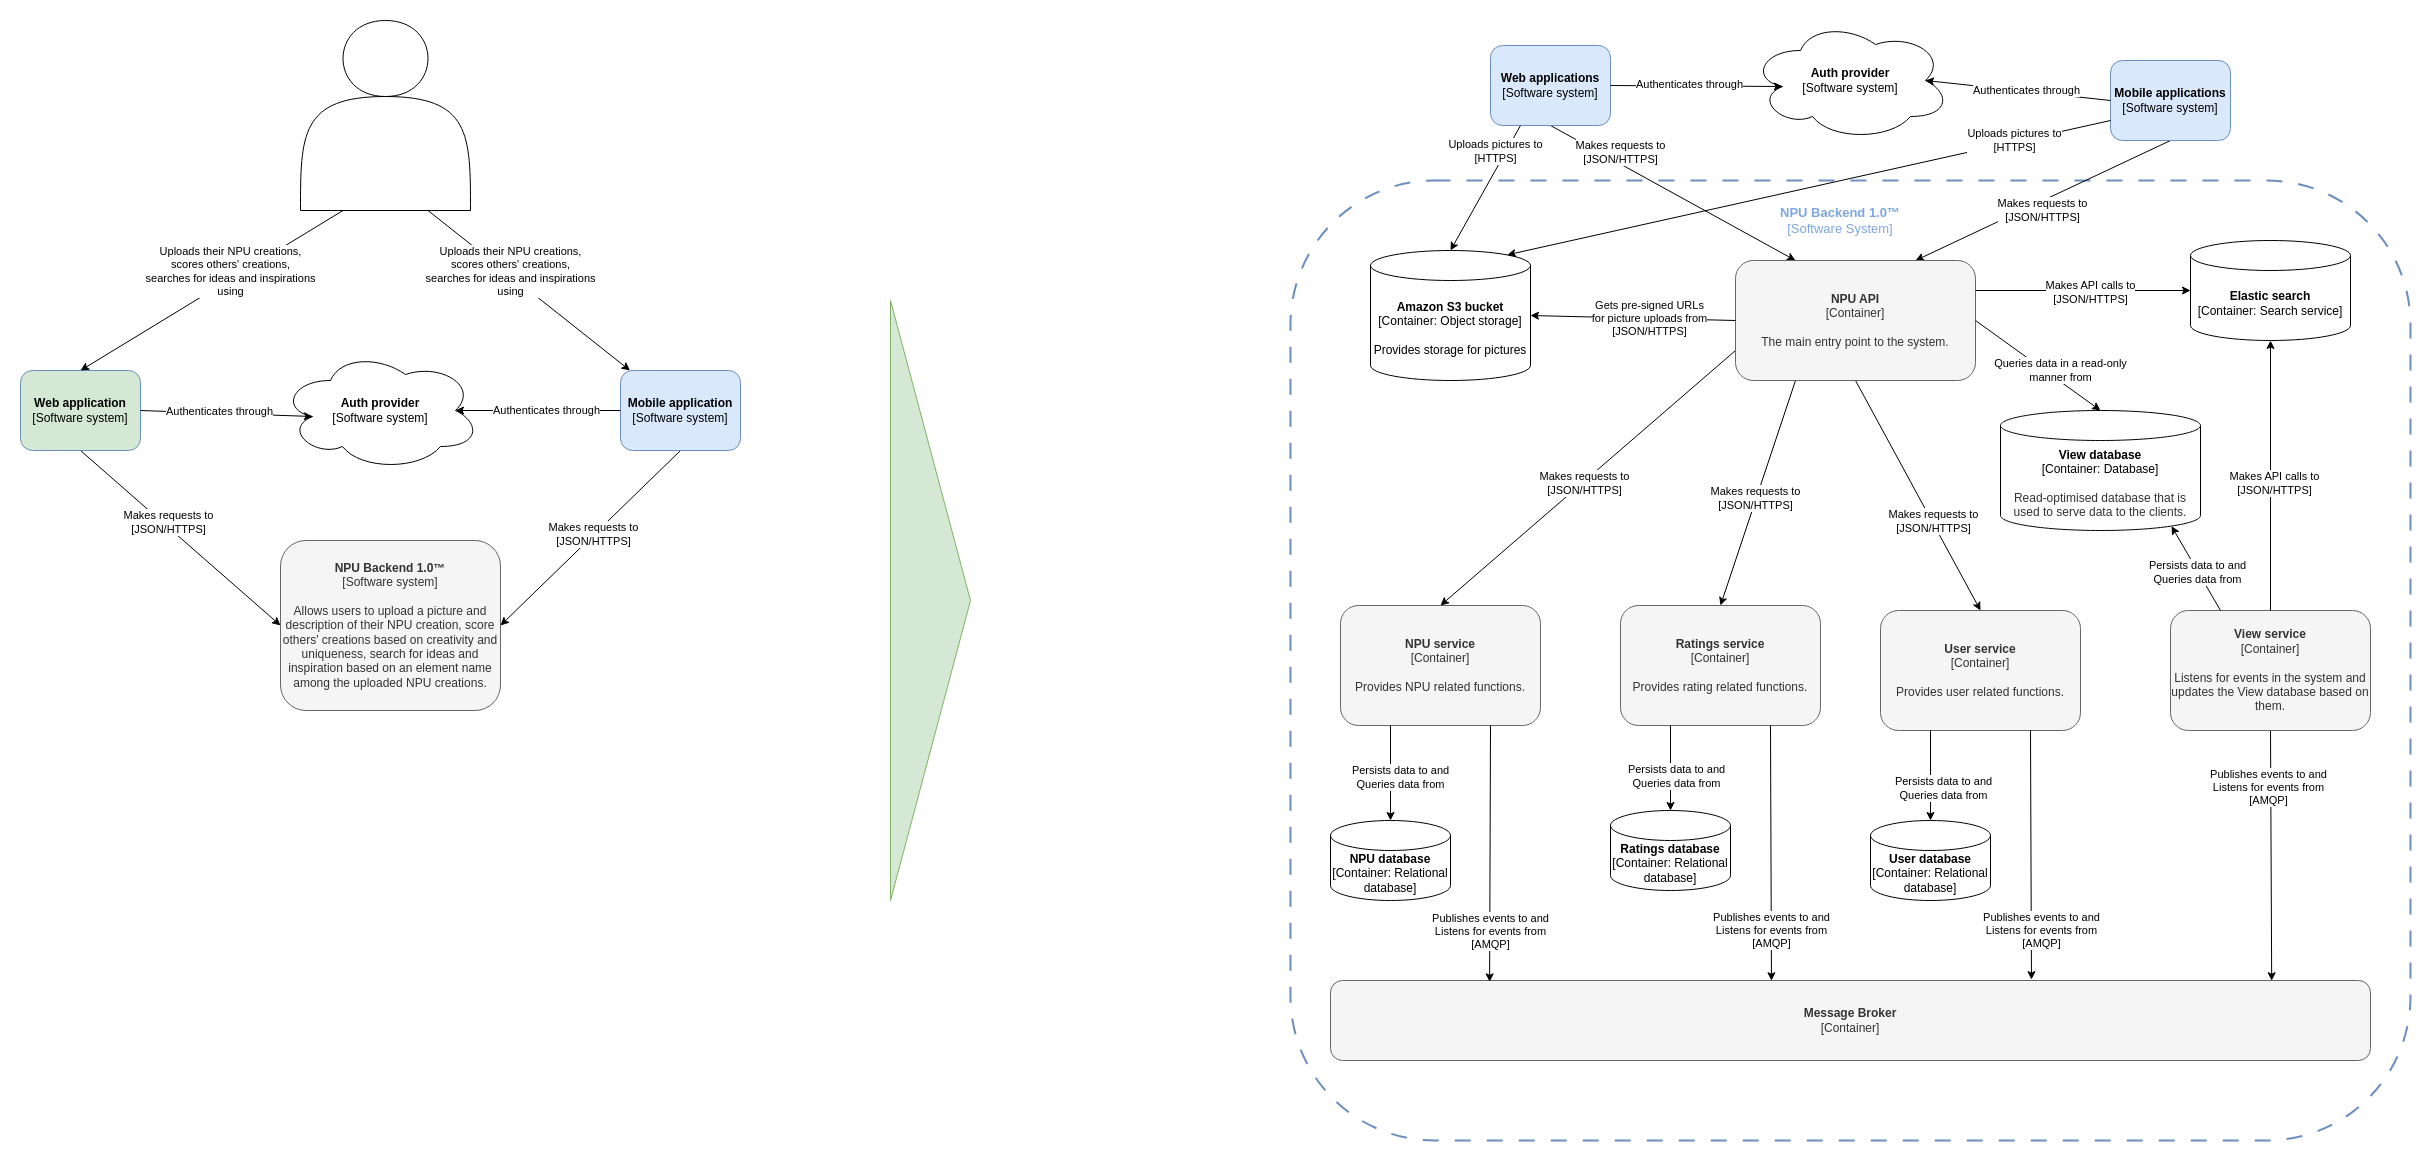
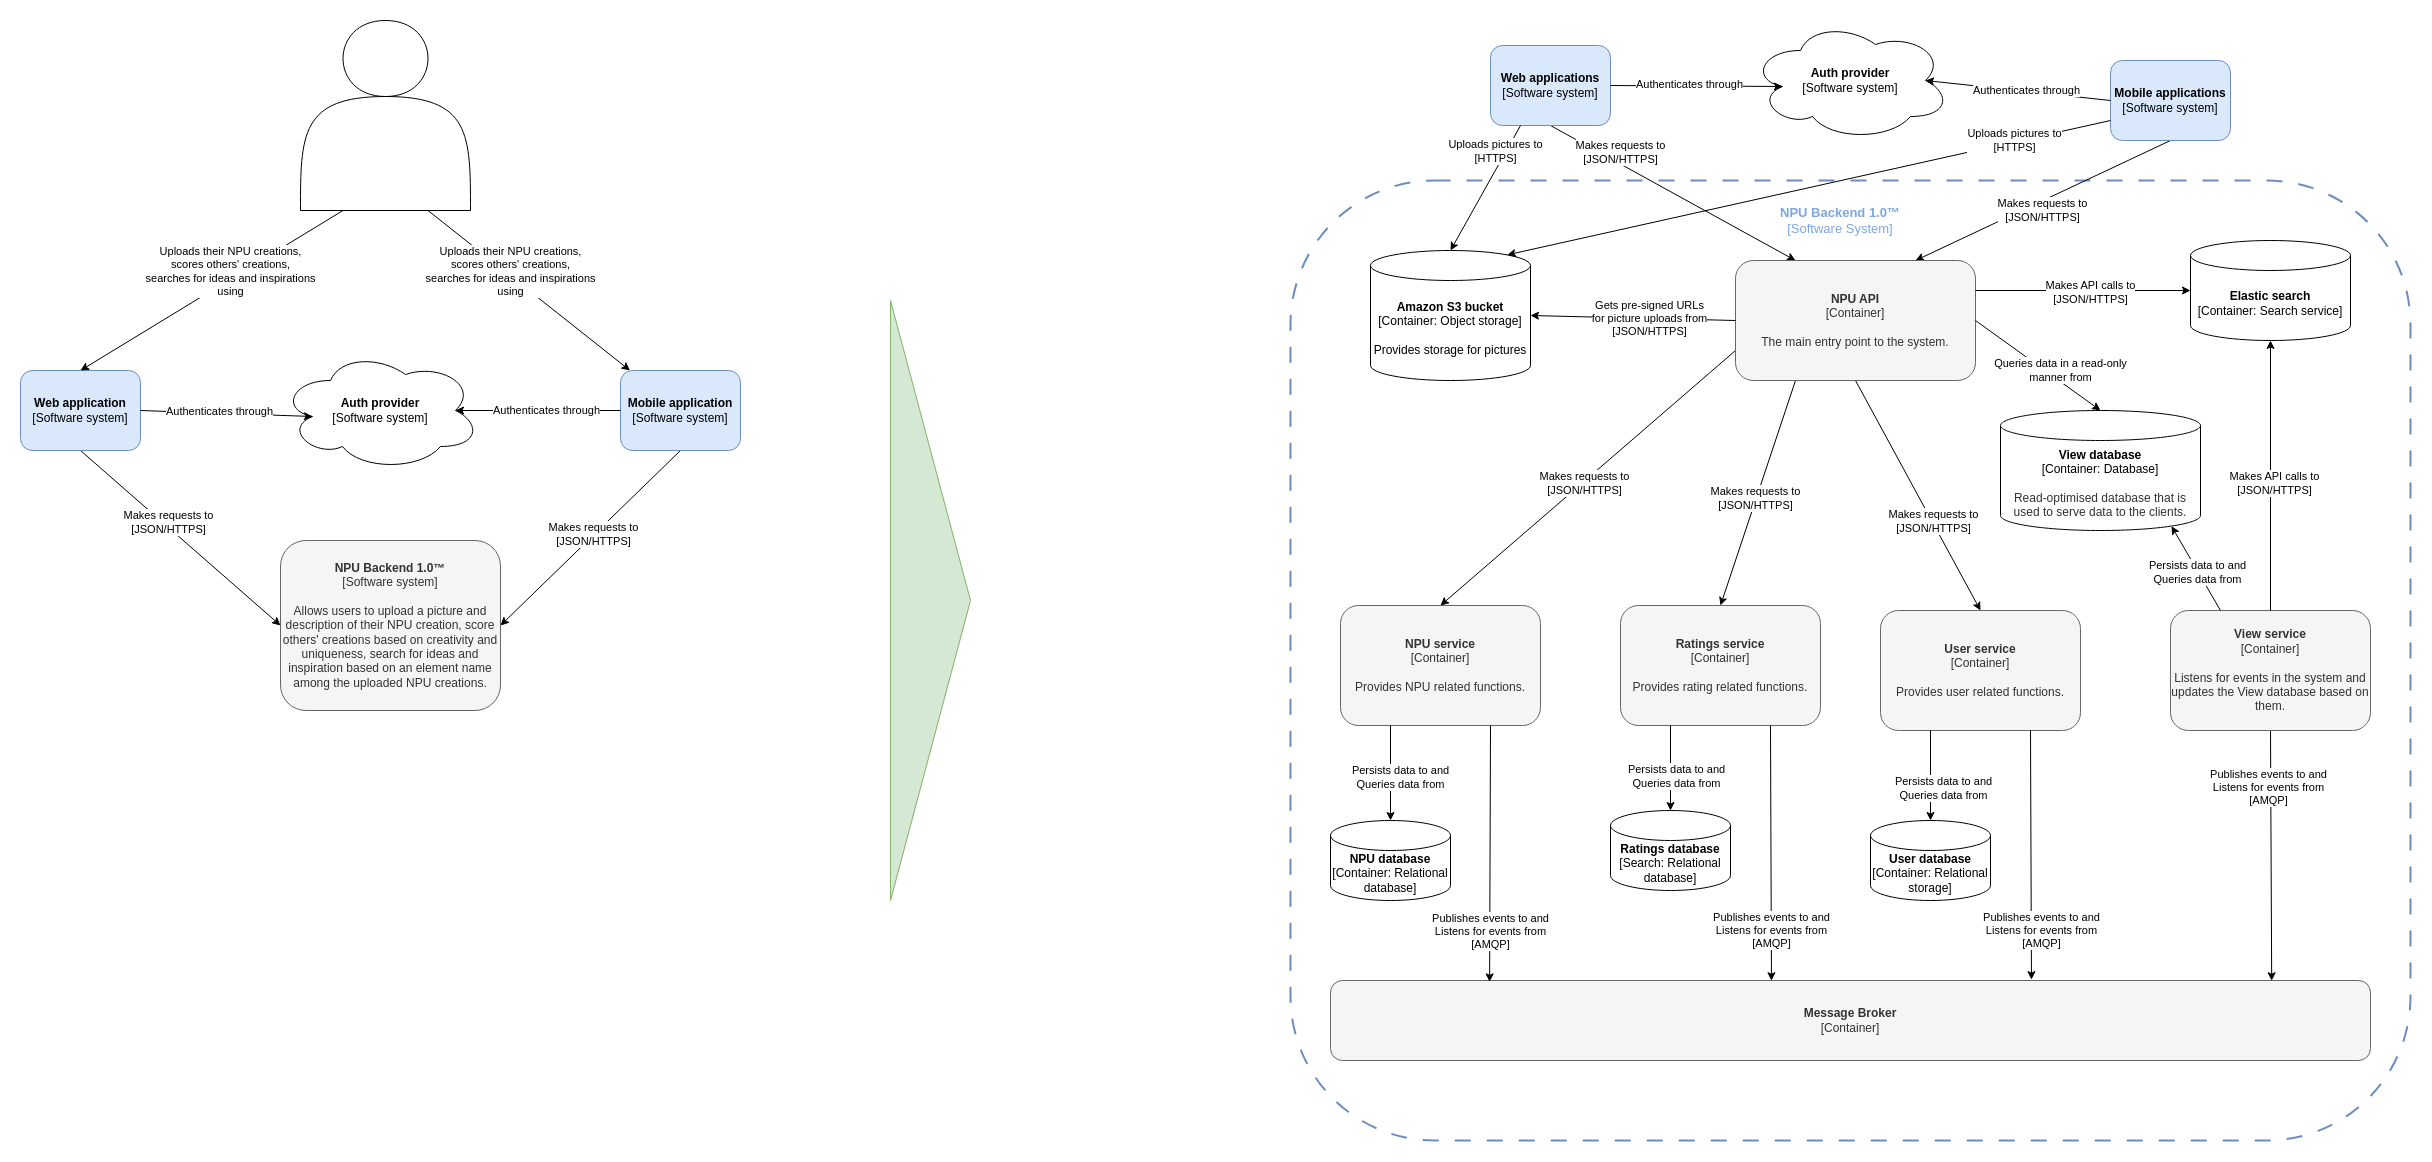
(81, 411) -> (81, 411)
(1671, 864) -> (1671, 864)
(1931, 874) -> (1931, 874)
